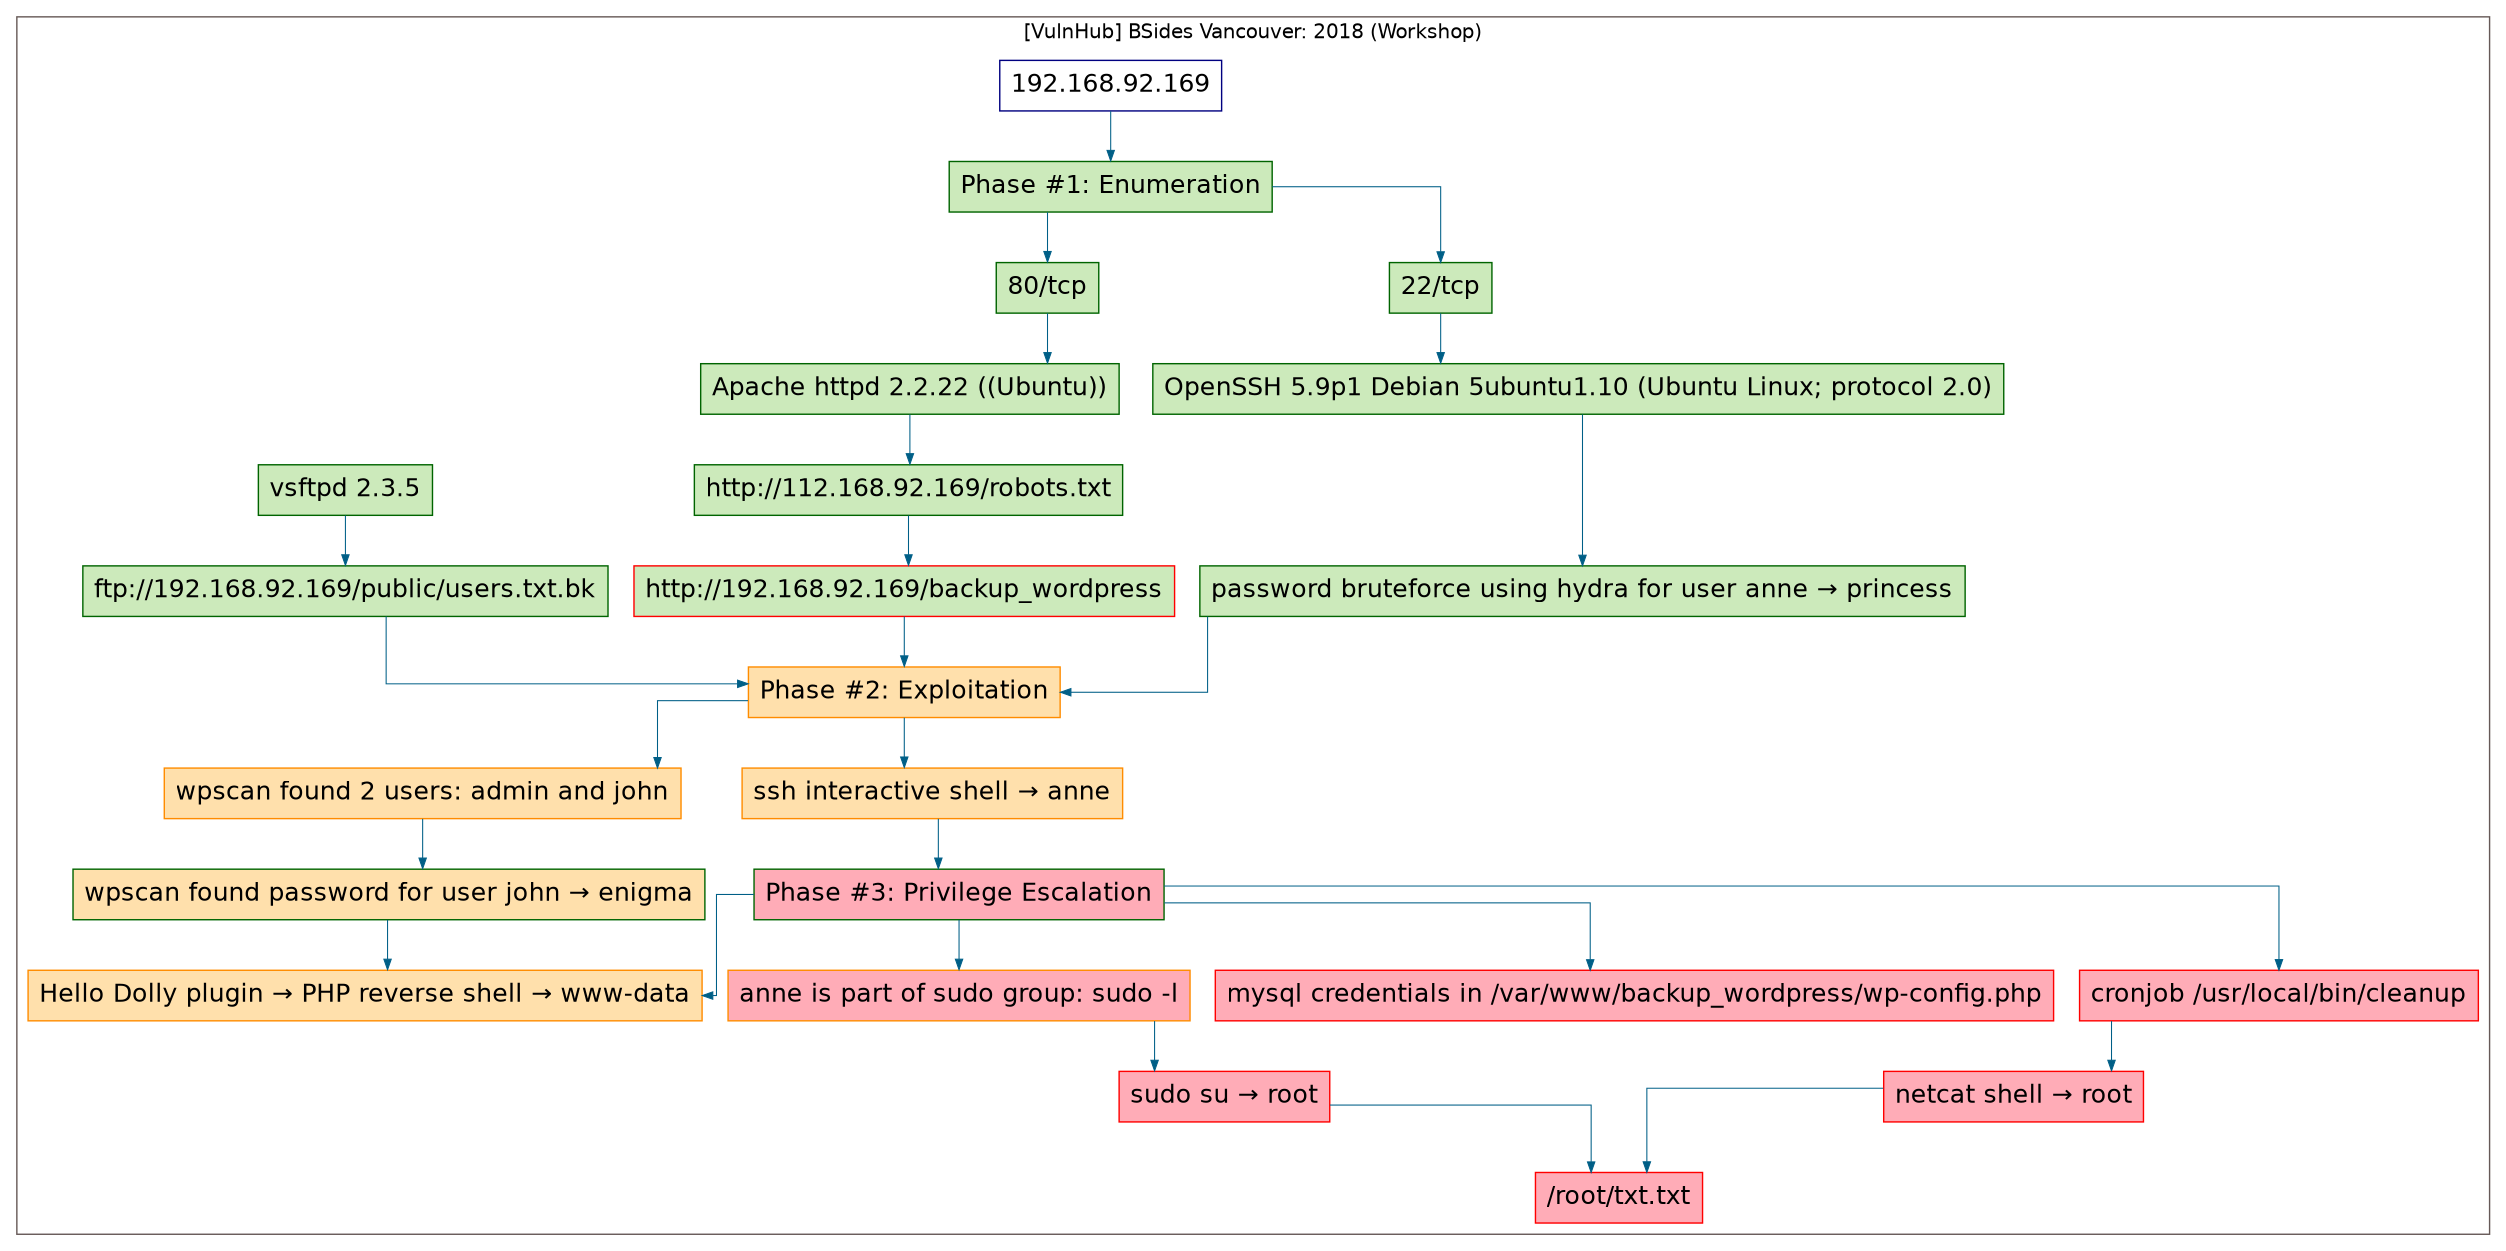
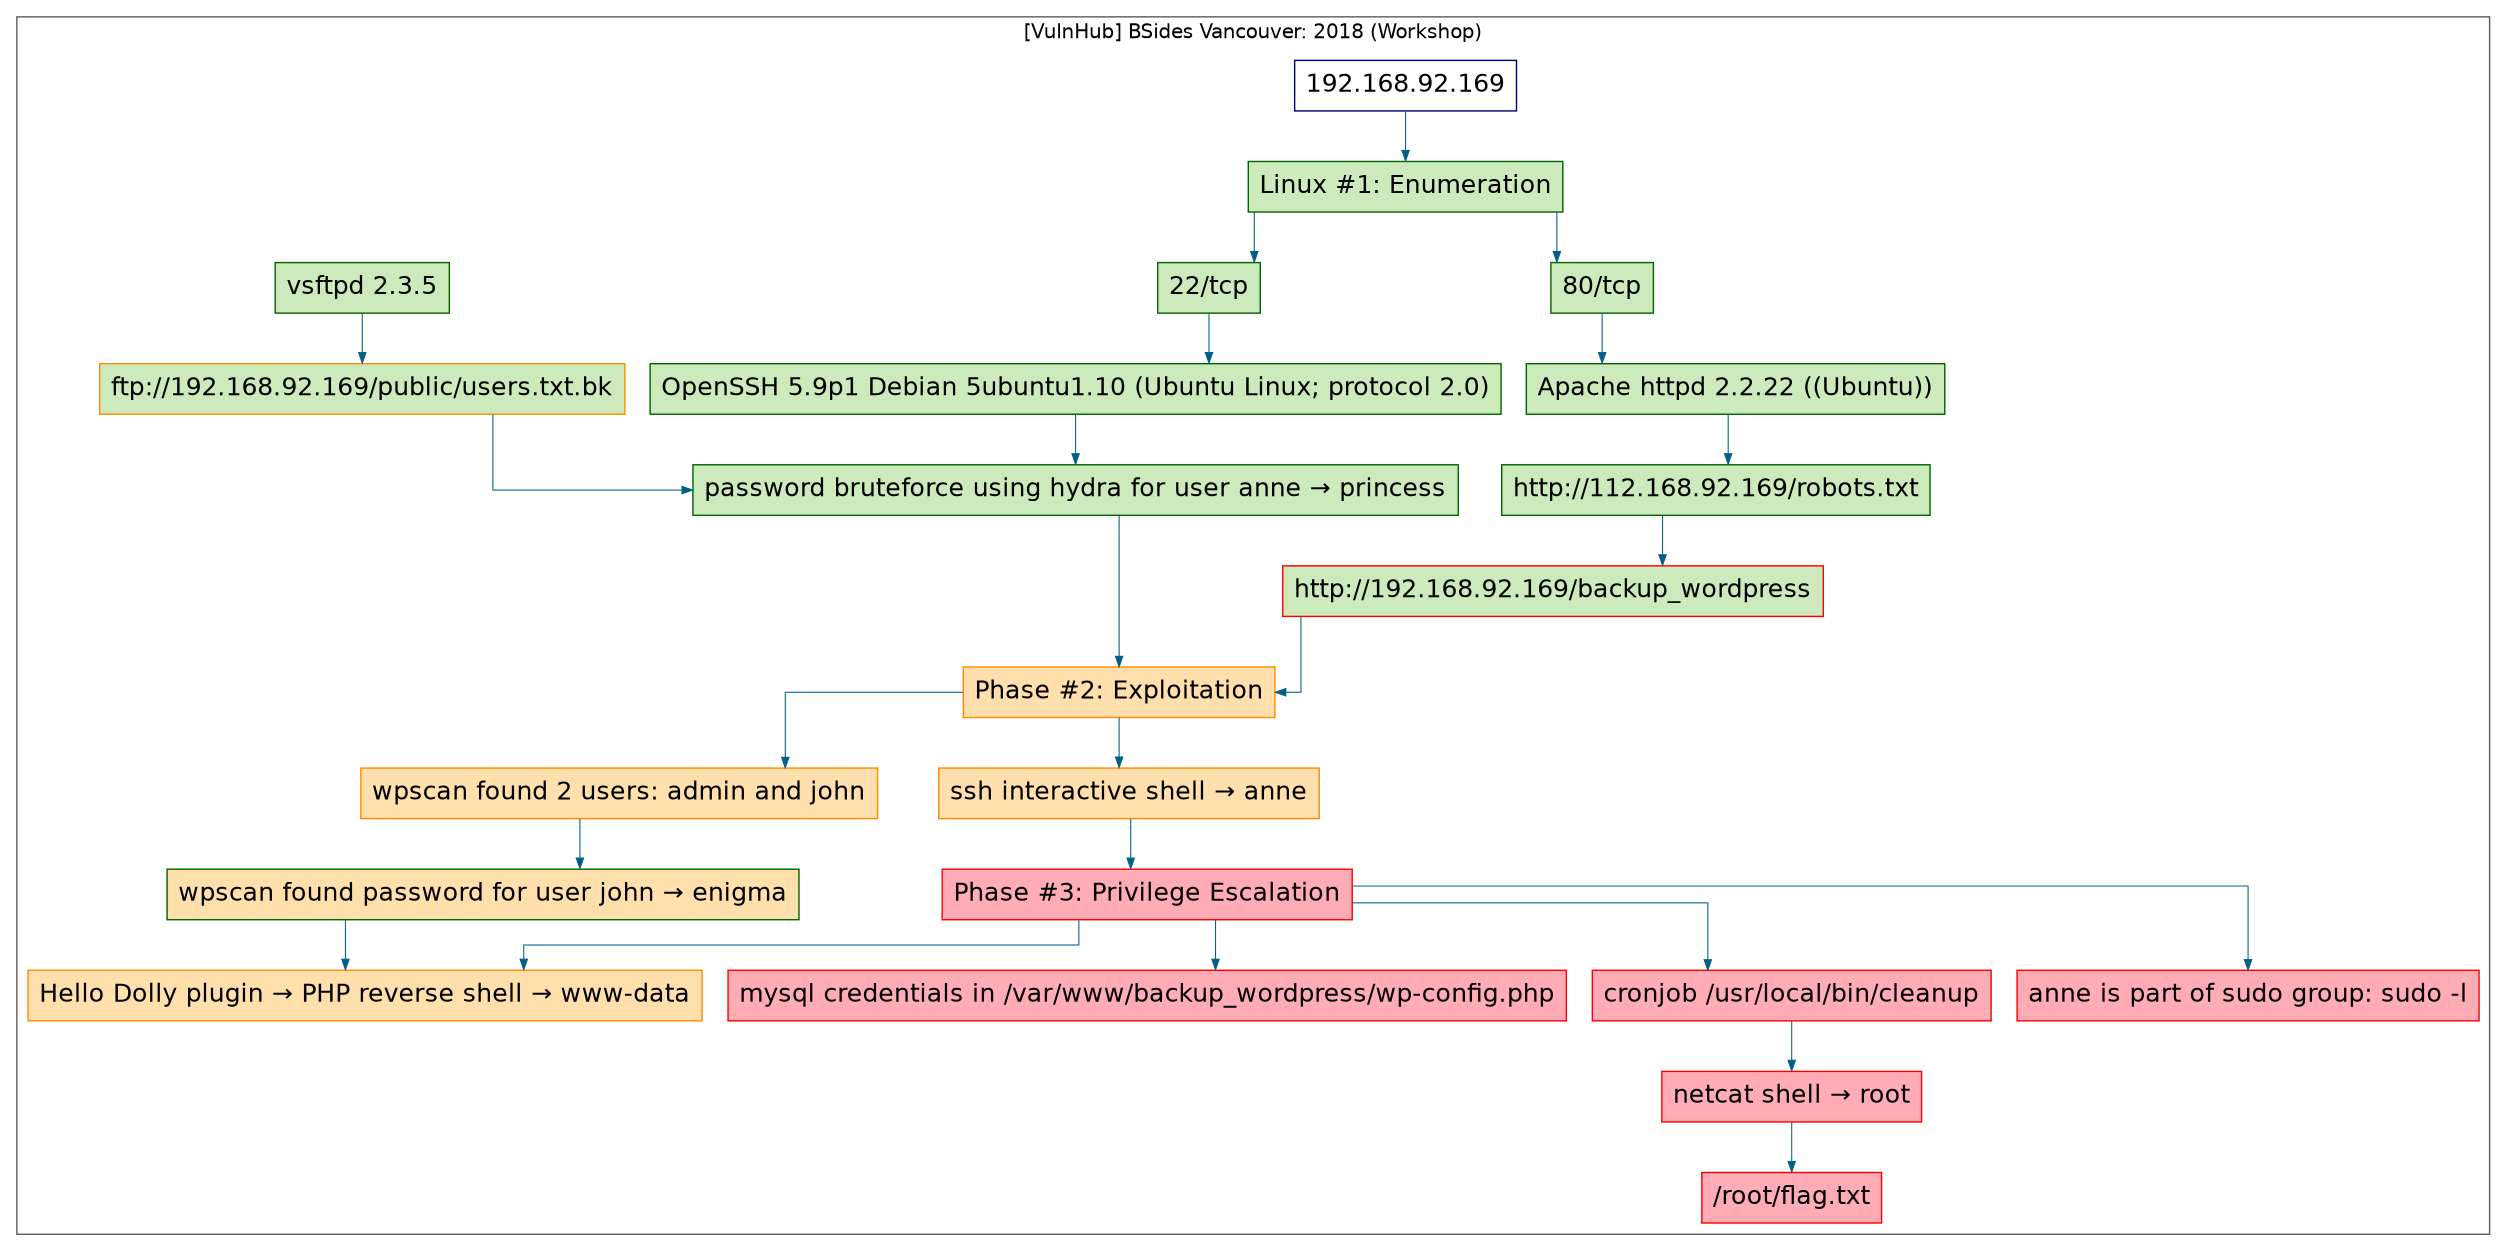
(1111, 187) -> (1406, 187)
(345, 591) -> (362, 389)
(528, 684) -> (550, 490)
(959, 894) -> (1147, 894)
(959, 996) -> (2248, 996)
(1224, 1097) -> none
(1619, 1198) -> (1792, 1198)
